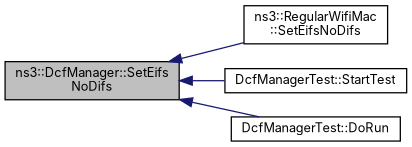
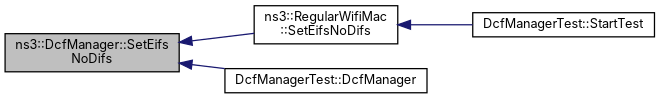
(209, 81) -> (442, 25)
(316, 129) -> (326, 81)
